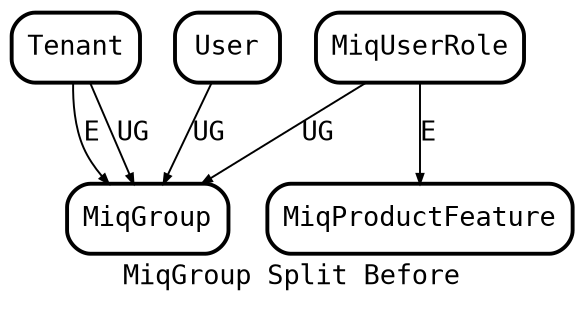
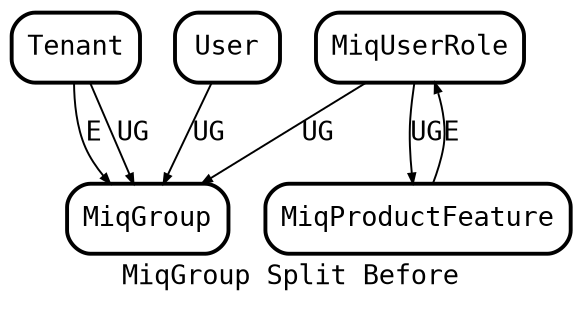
(429, 133) -> (427, 133)
none -> (444, 139)
